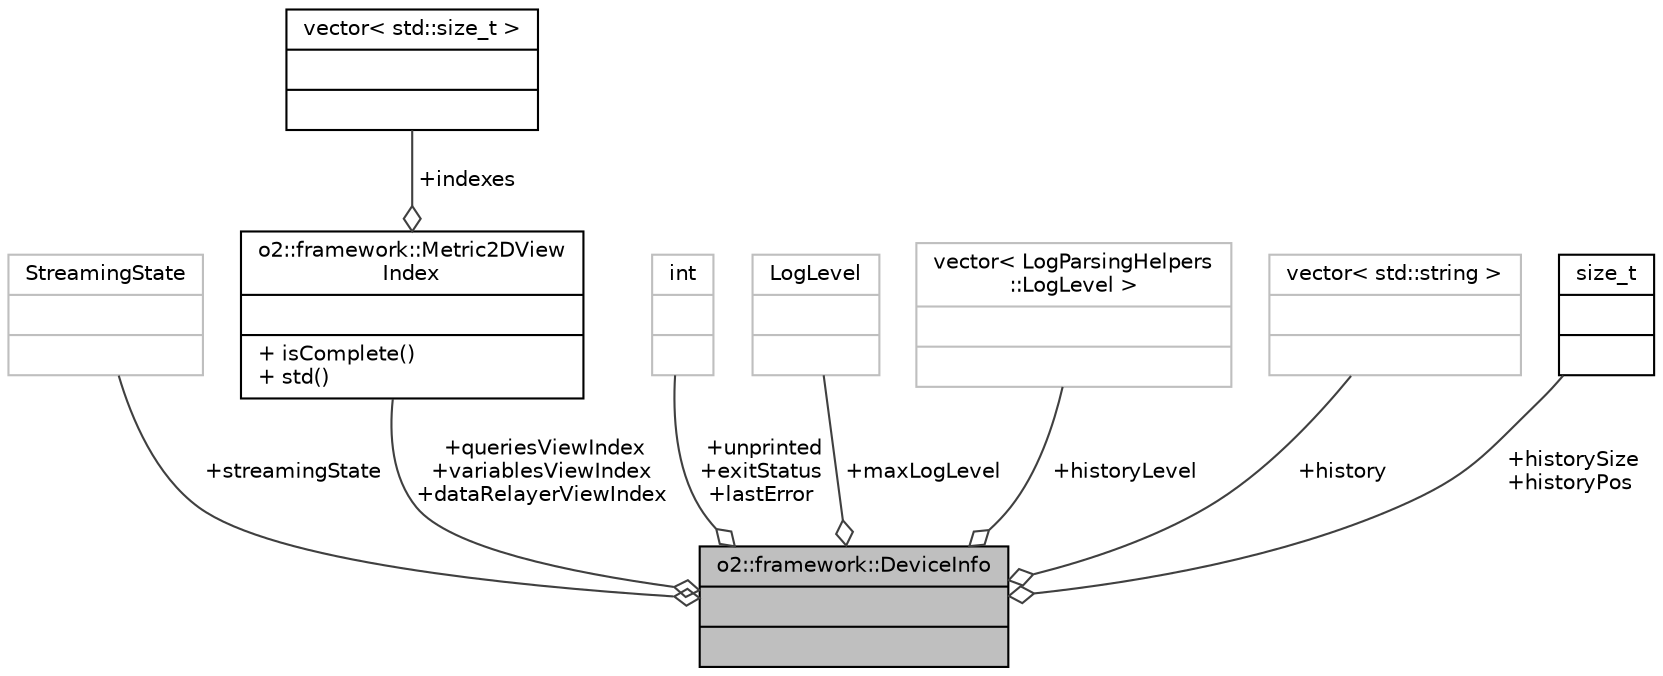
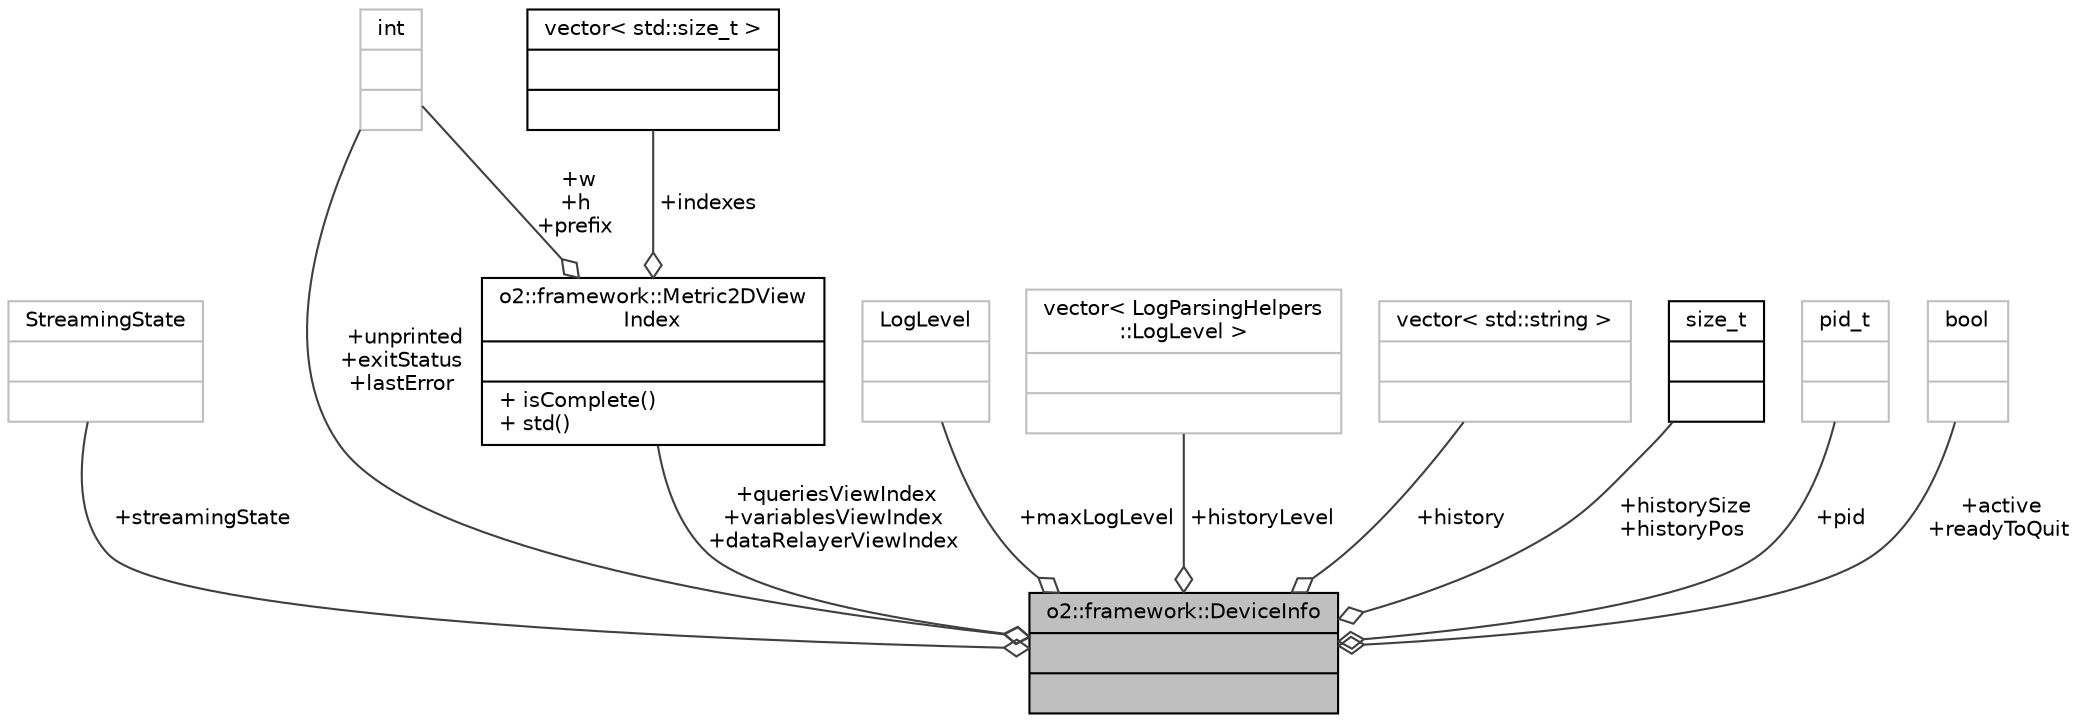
none -> (492, 182)
none -> (1845, 361)
none -> (1968, 361)
